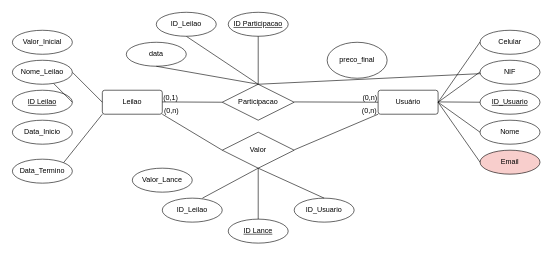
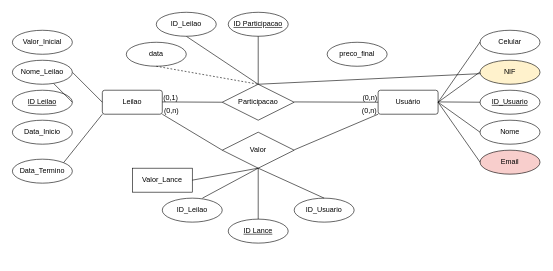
(357, 60) -> (357, 54)
(510, 72) -> (510, 72)
(206, 75) -> (206, 75)
none -> (223, 175)
(162, 180) -> (162, 180)
